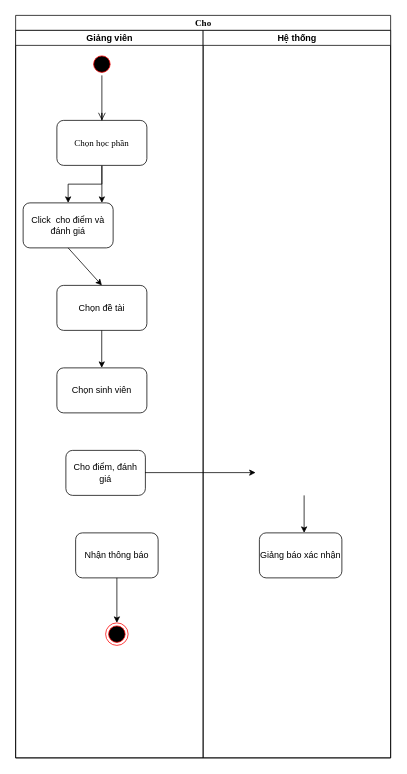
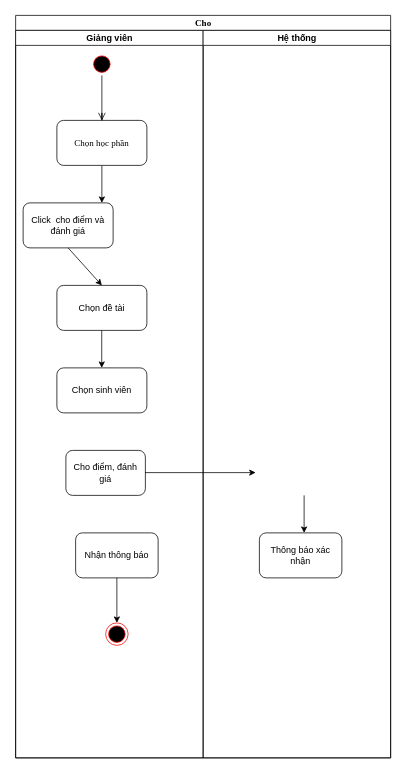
(68, 184) -> none
(300, 555) -> (300, 555)
